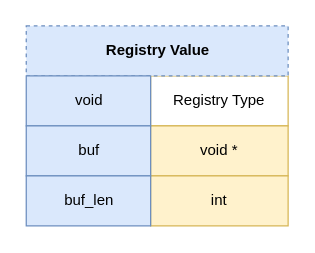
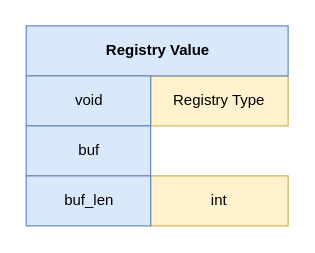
(157, 51) -> (157, 51)
(219, 101) -> (219, 101)
(219, 151) -> none
